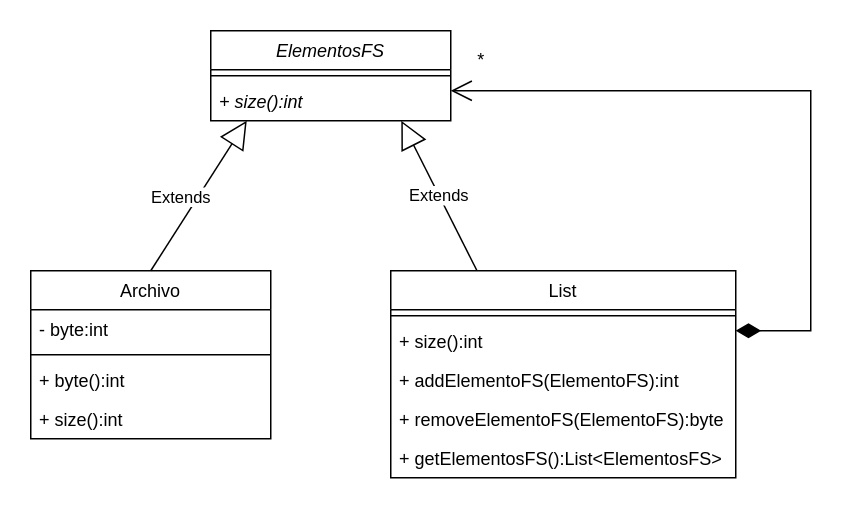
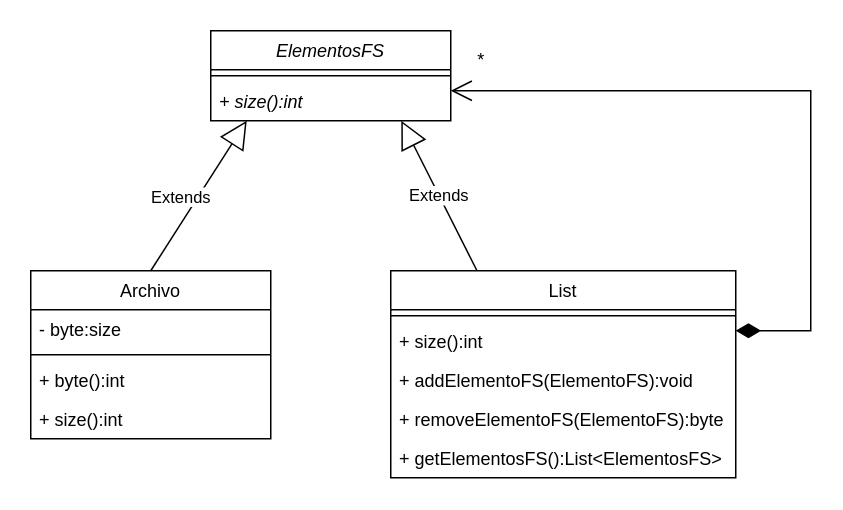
(82, 330) -> (87, 330)
(544, 381) -> (549, 381)
